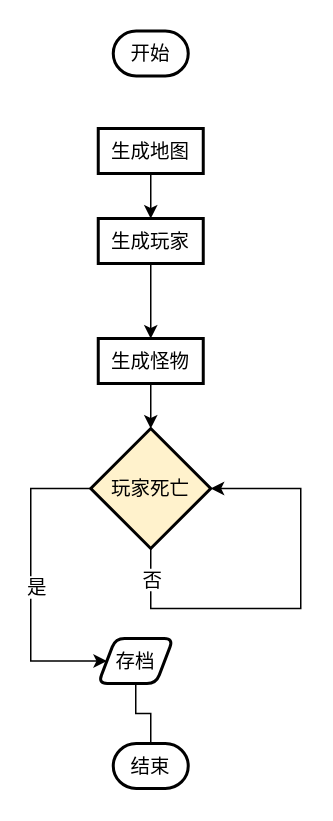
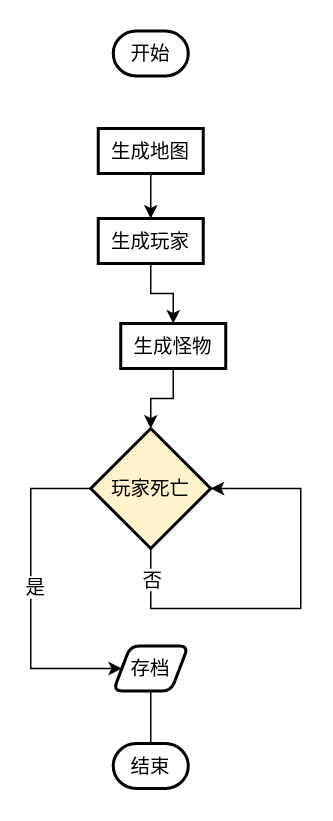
(151, 361) -> (173, 346)
(136, 661) -> (151, 668)
